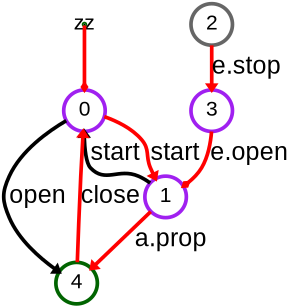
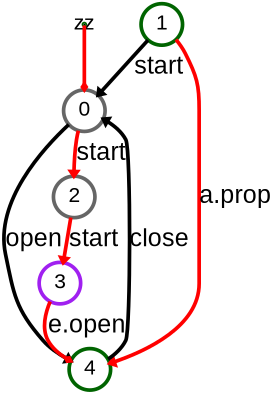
(247, 68) -> (94, 240)
(84, 111) -> (84, 111)
(139, 137) -> (75, 151)
(205, 160) -> (45, 333)
(166, 197) -> (162, 24)
(80, 199) -> (130, 240)
